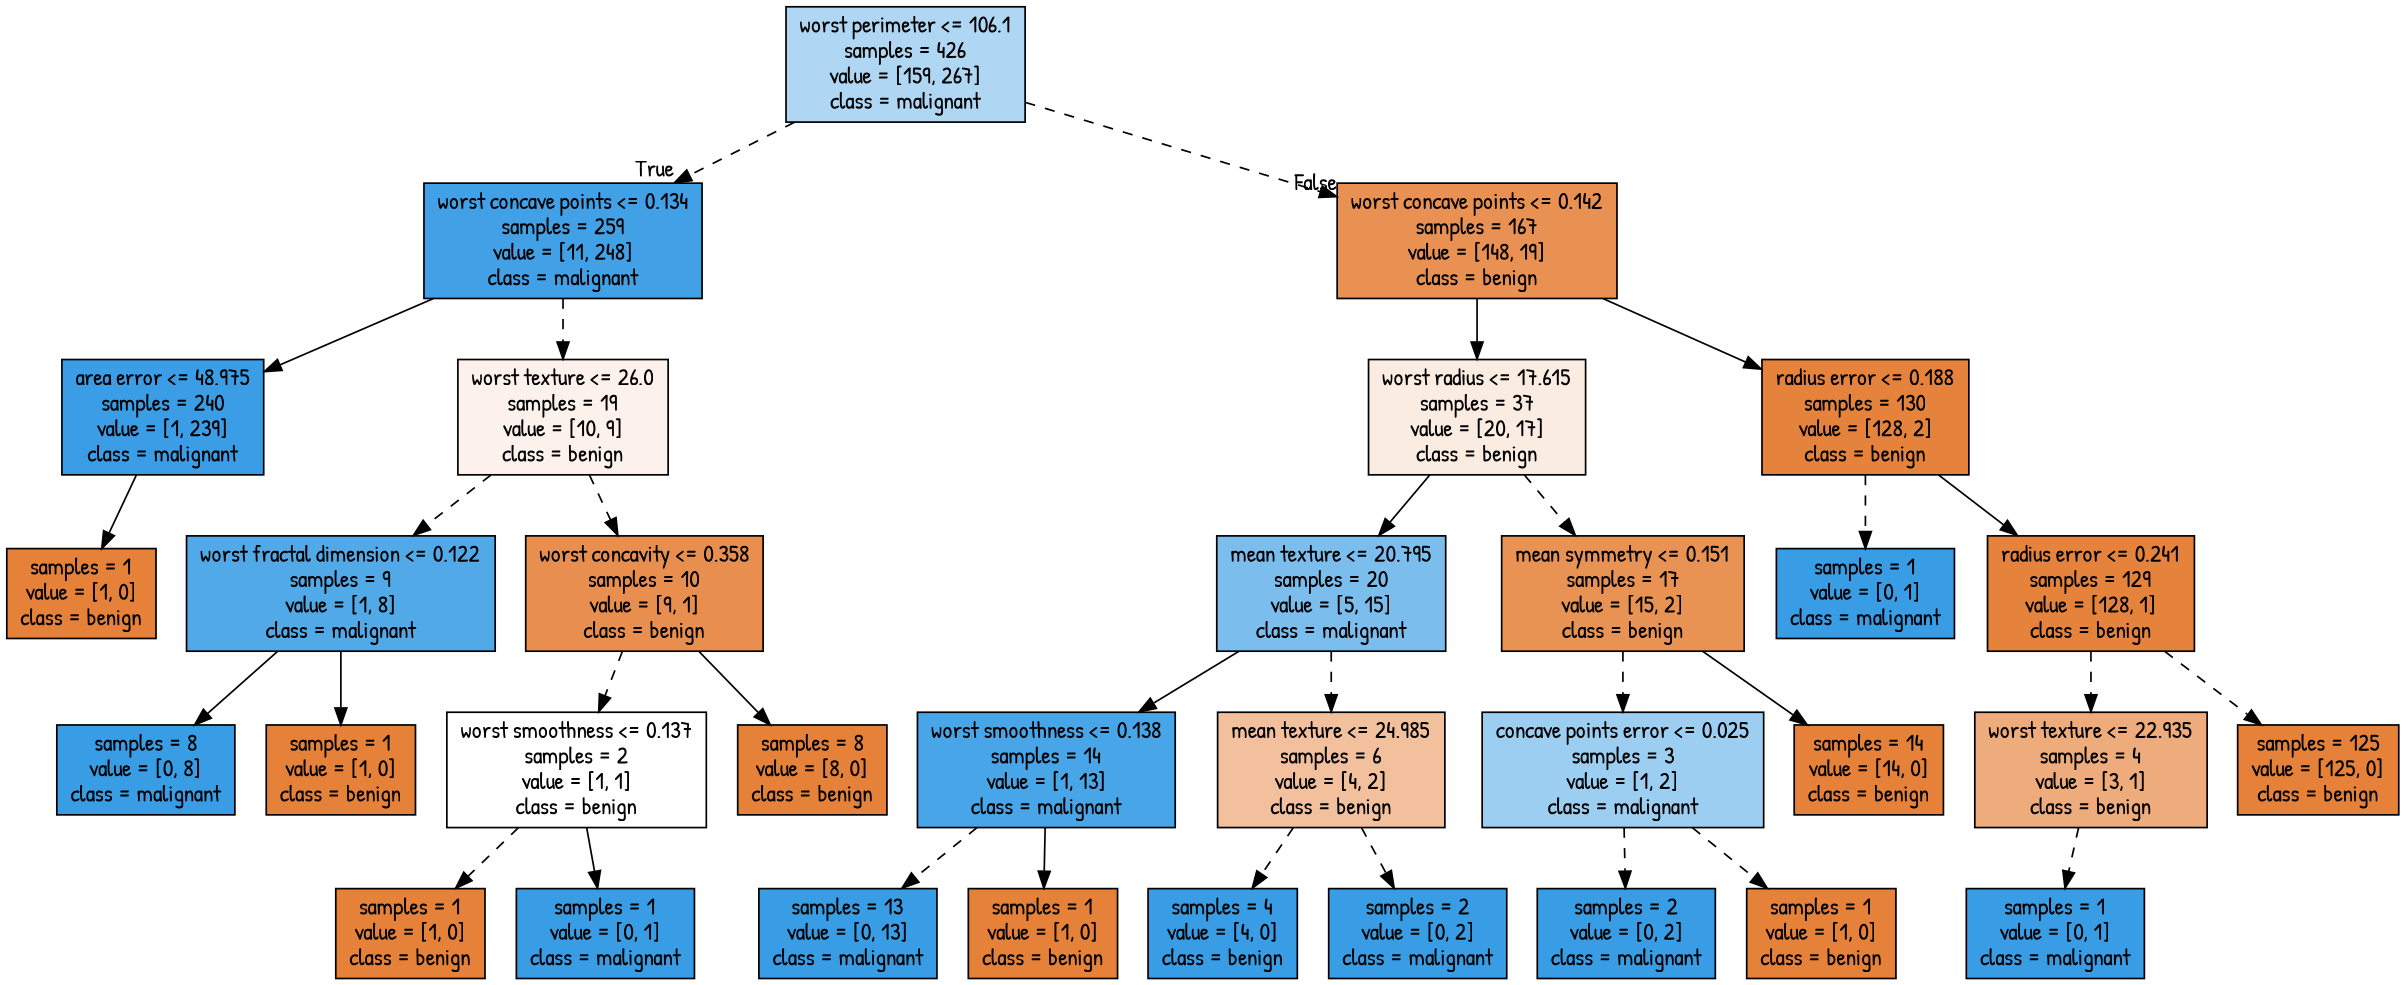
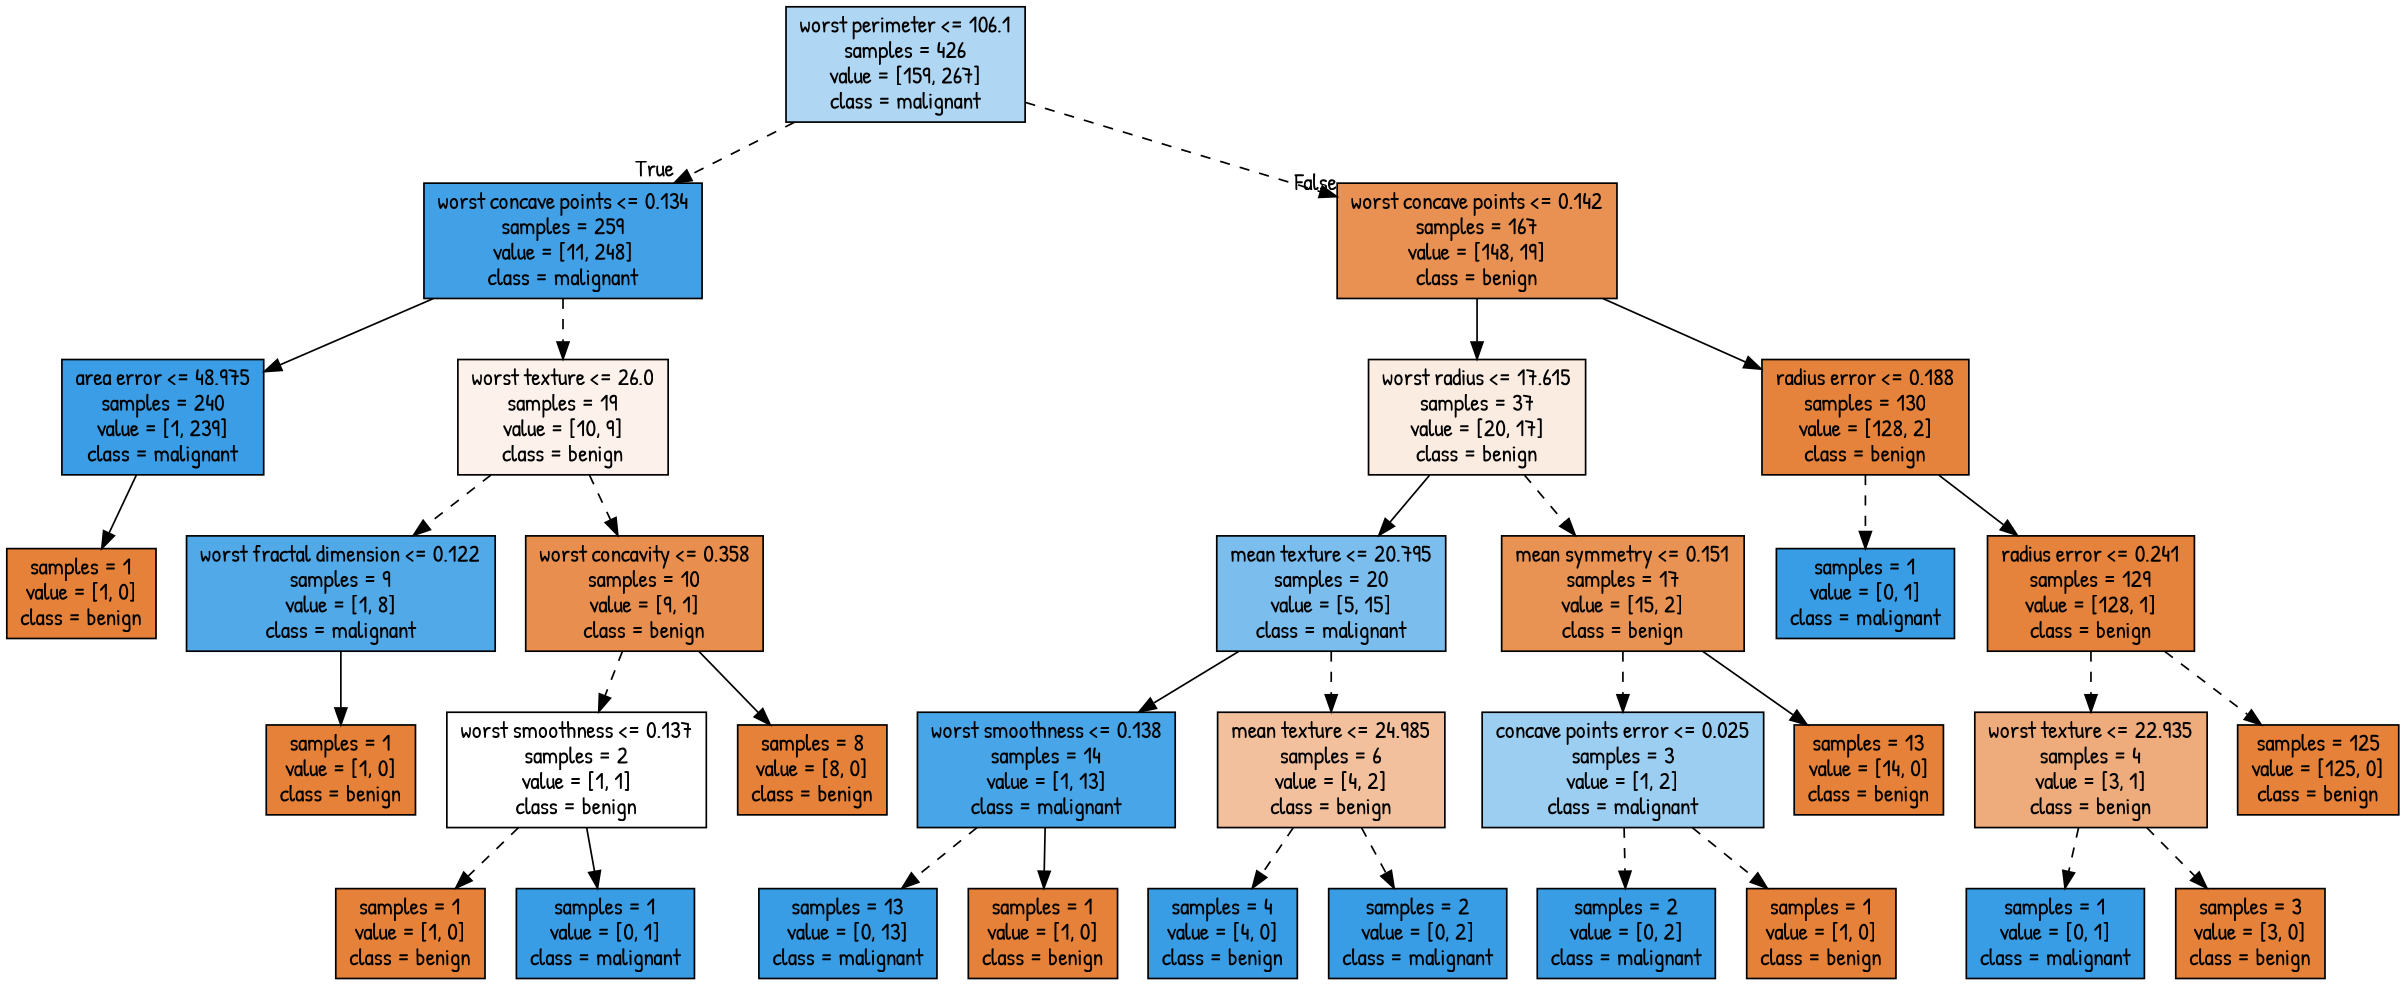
(146, 770) -> none
(1869, 770) -> (1869, 770)
none -> (2250, 934)
